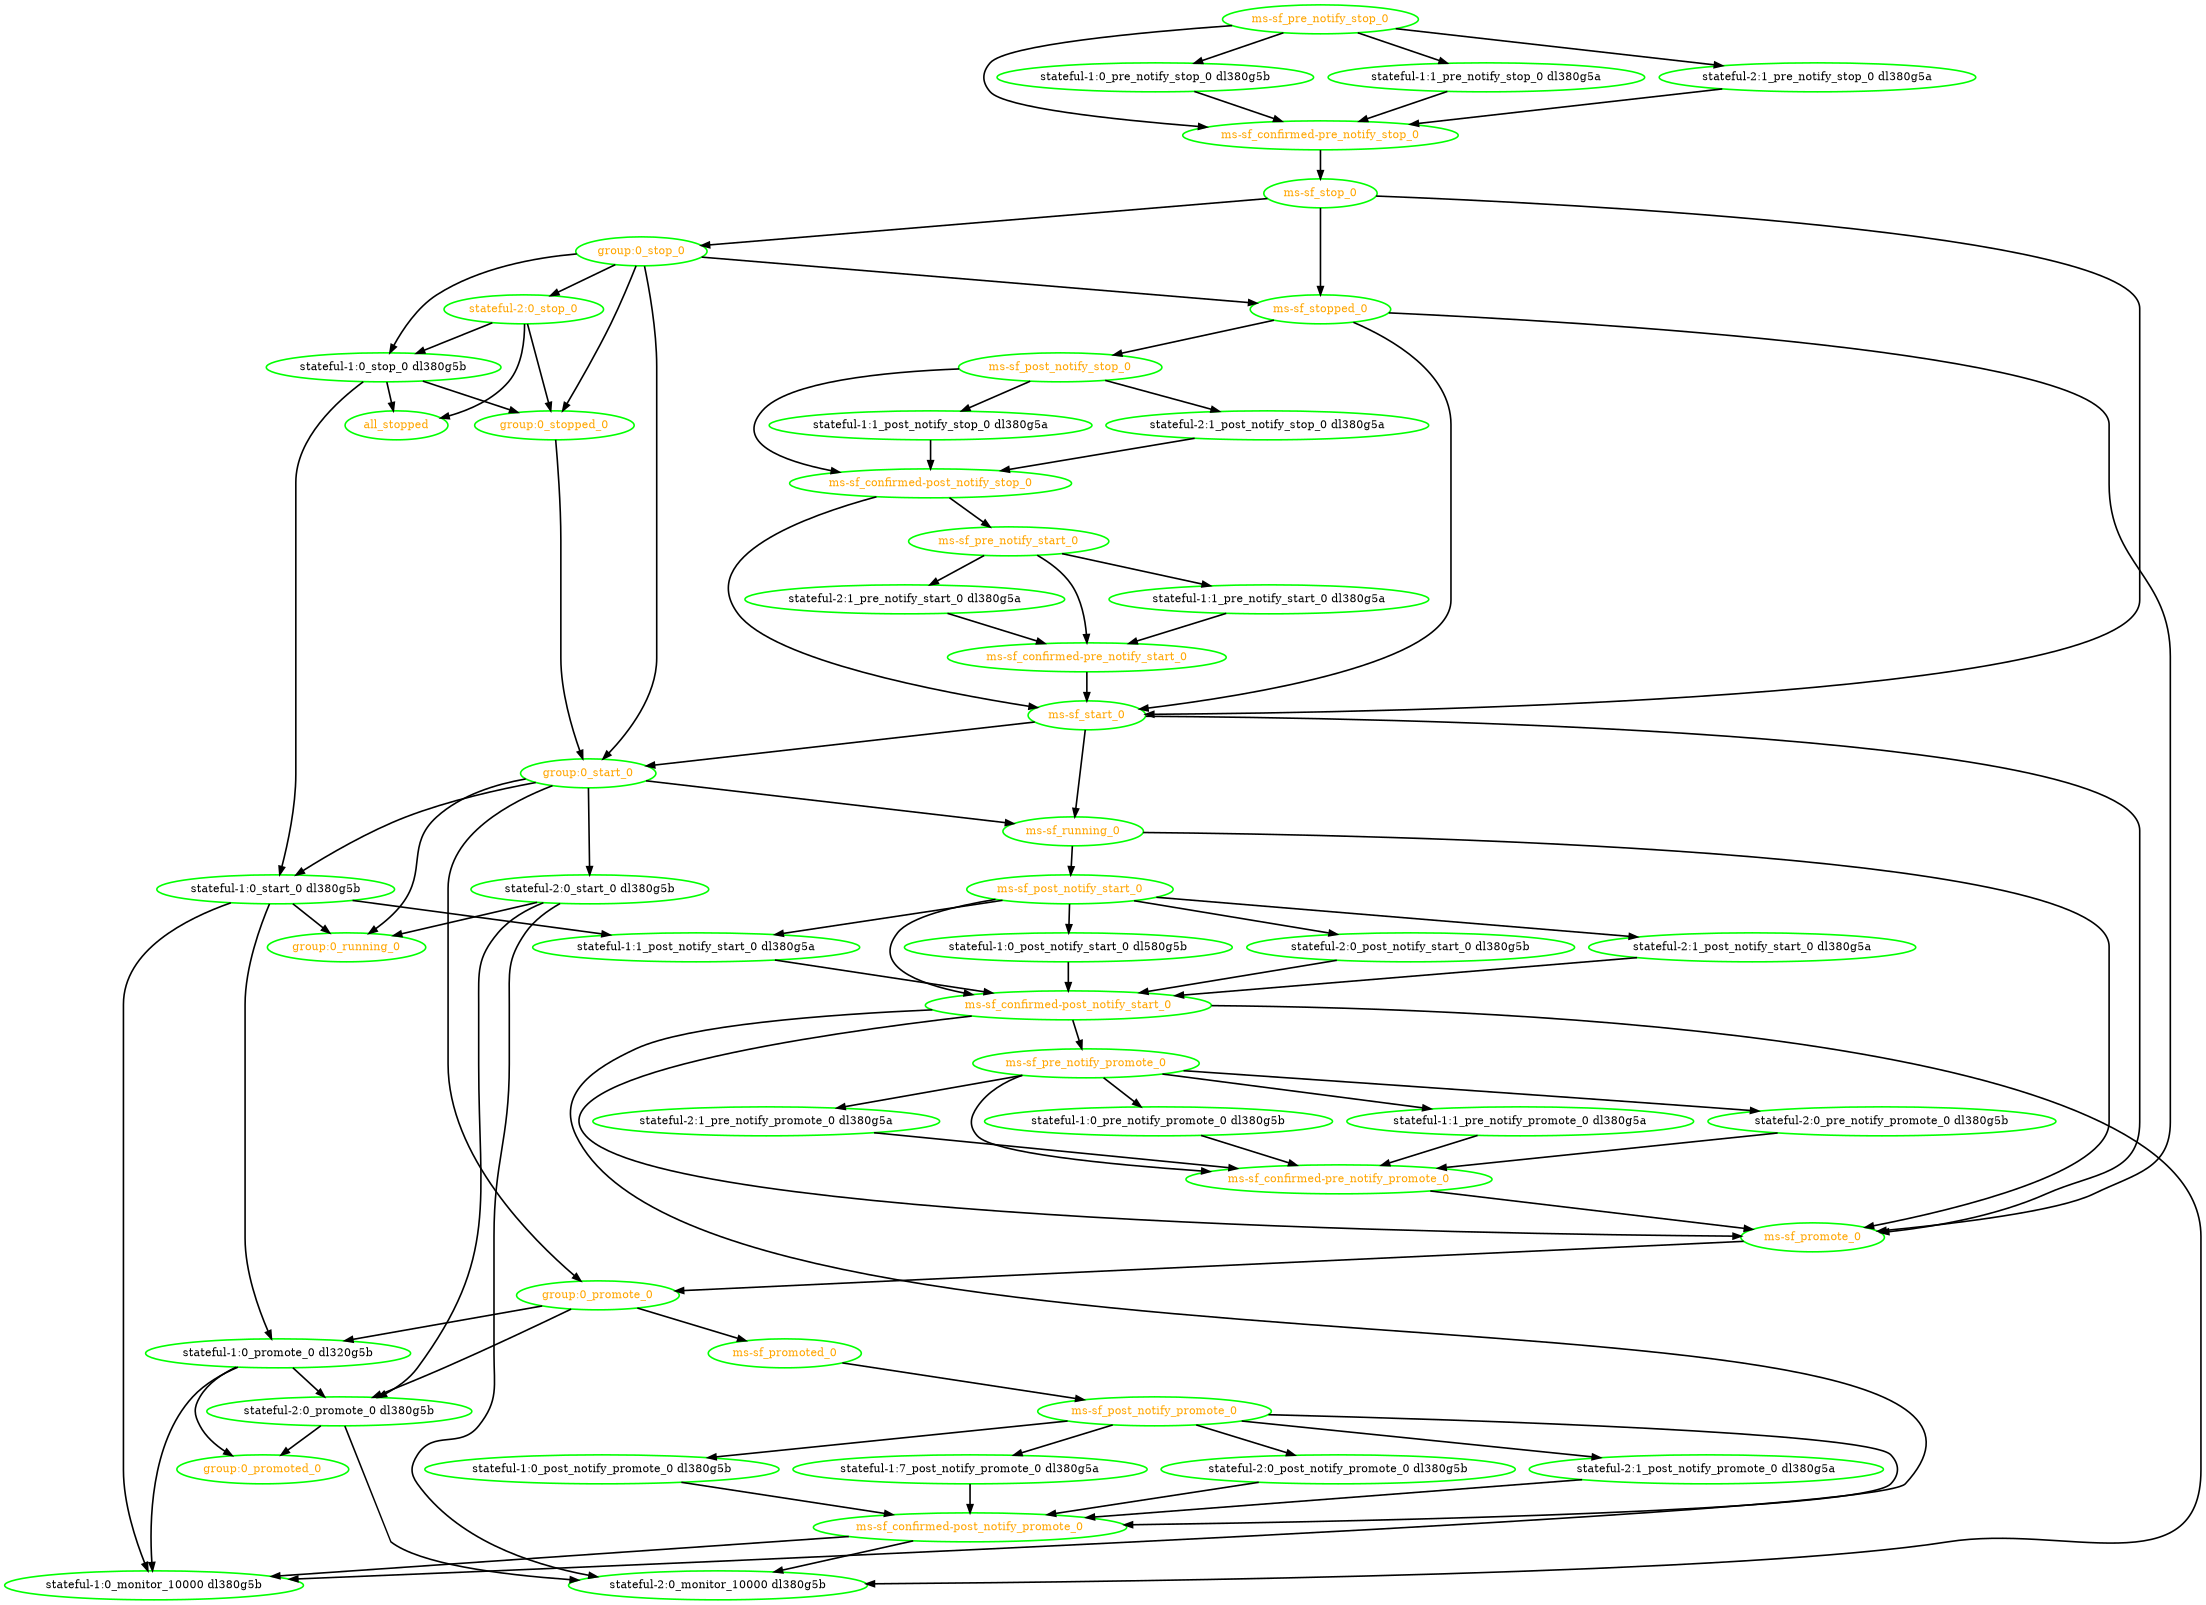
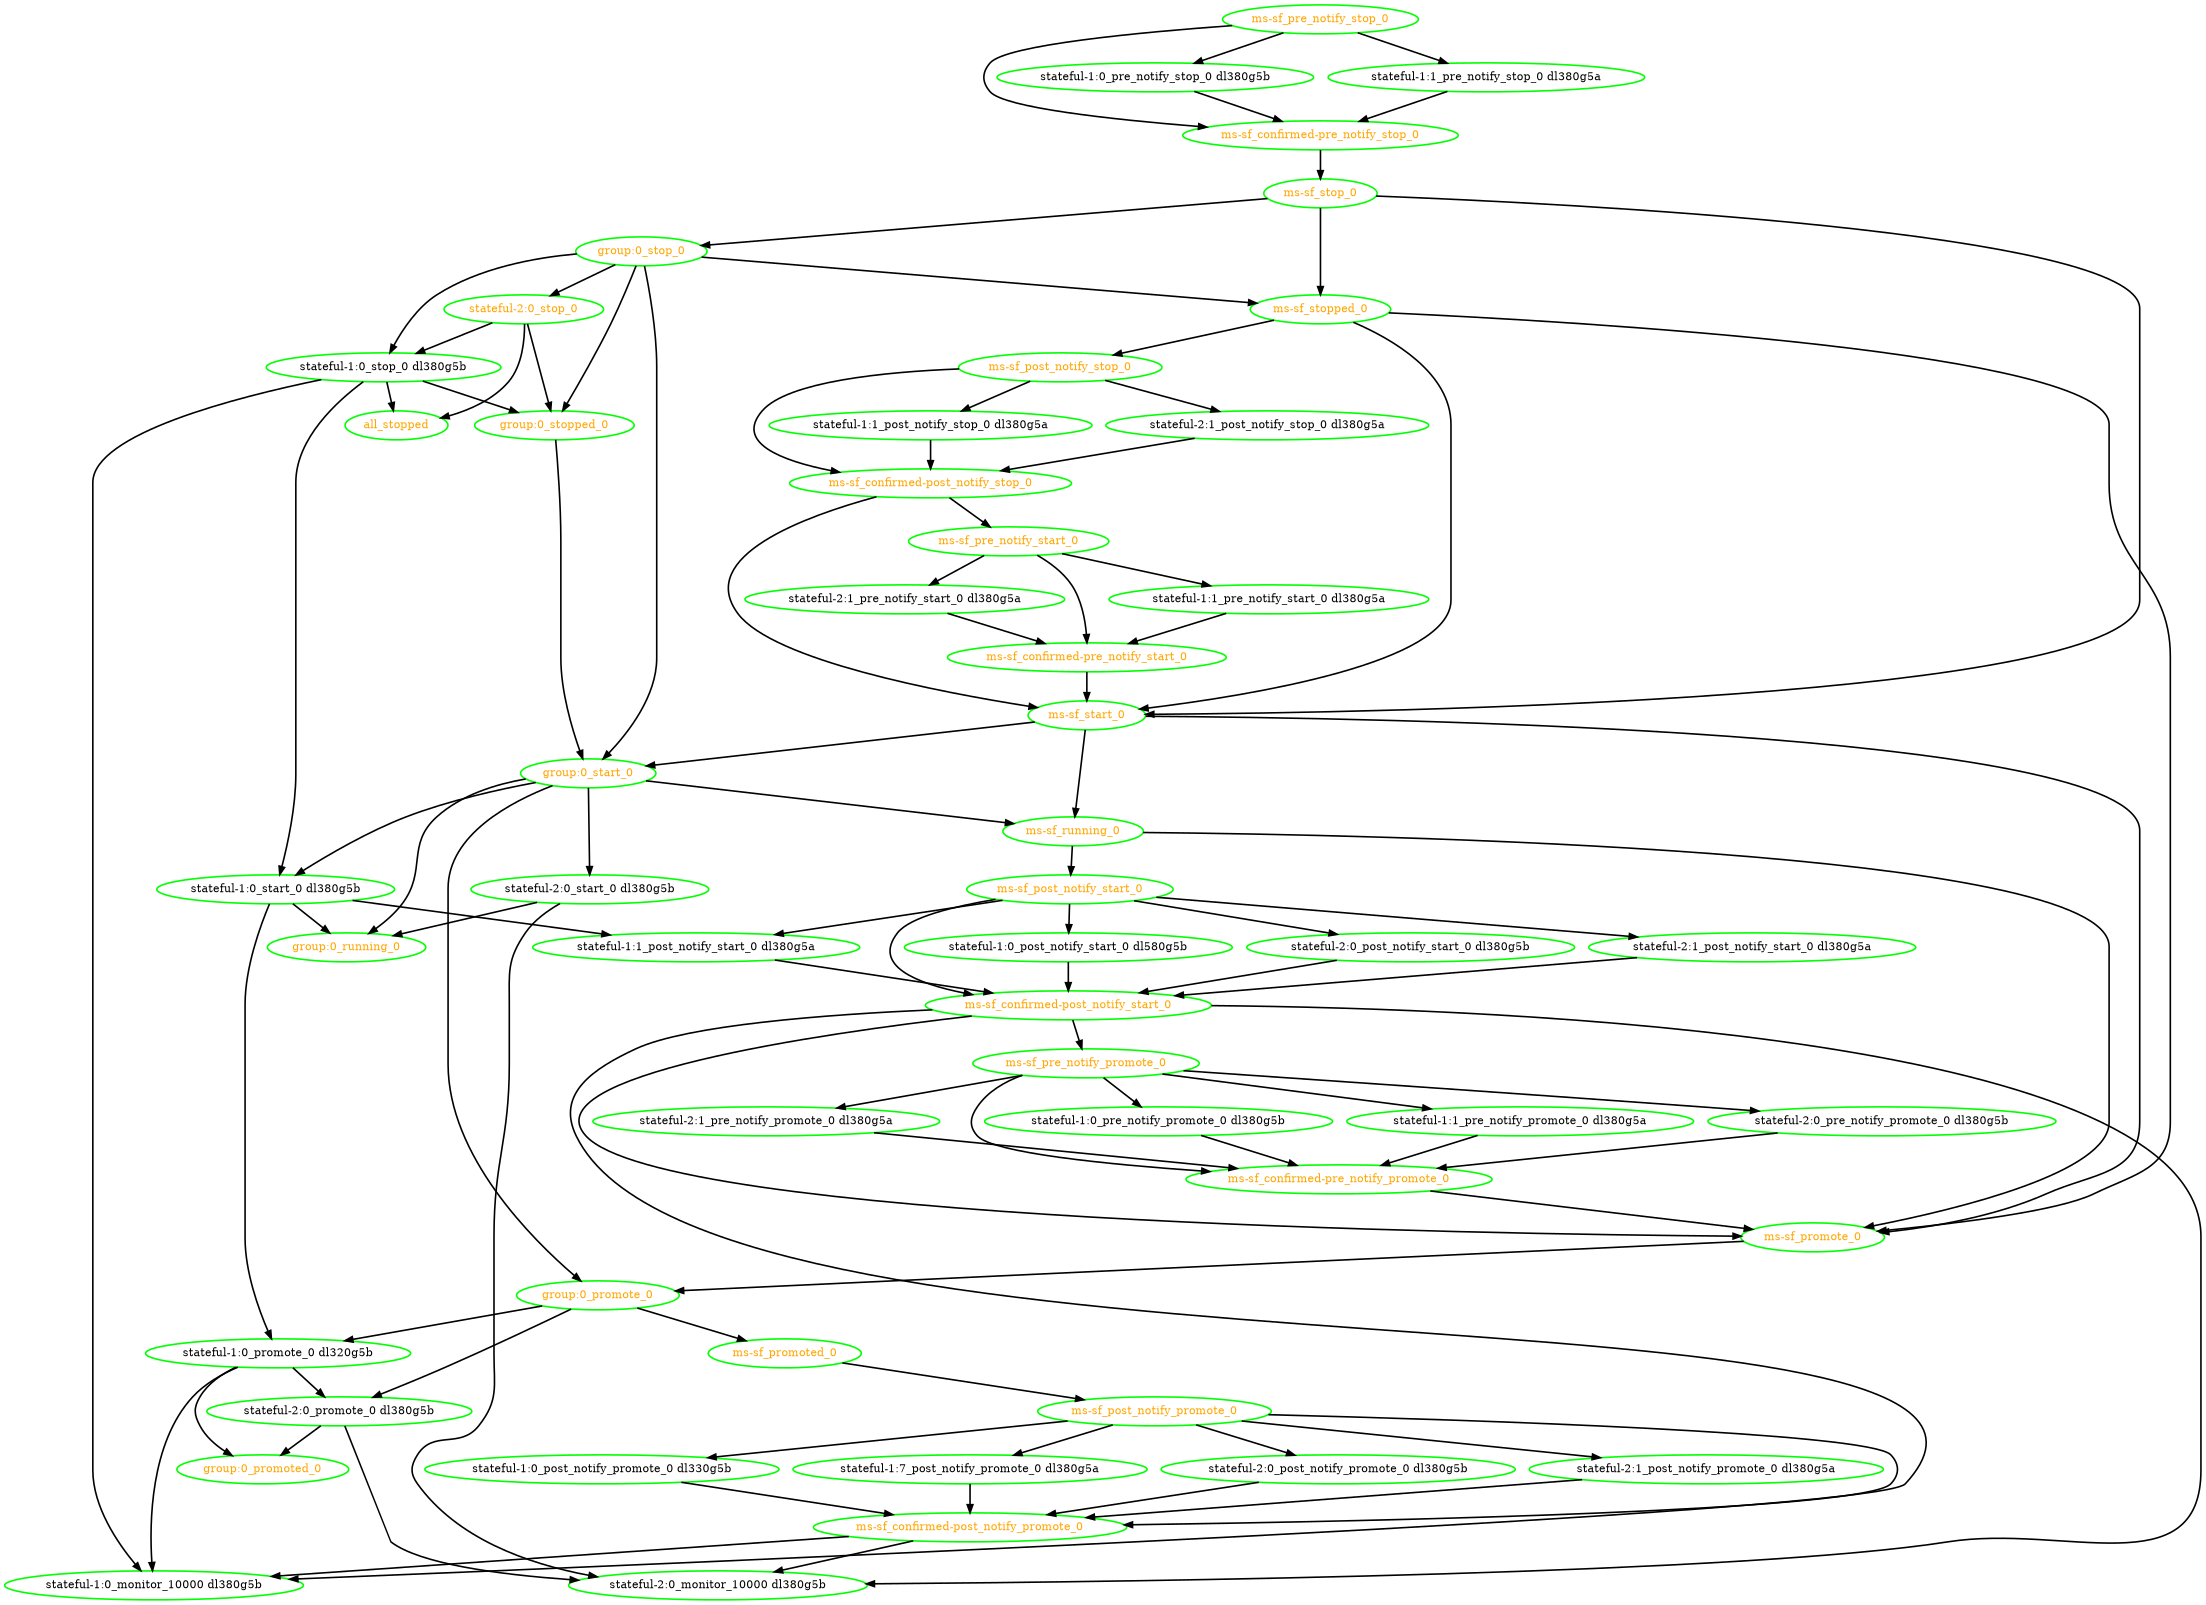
(1817, 77) -> none
(480, 1148) -> none
(123, 1207) -> (93, 899)
(602, 1469) -> (602, 1469)
